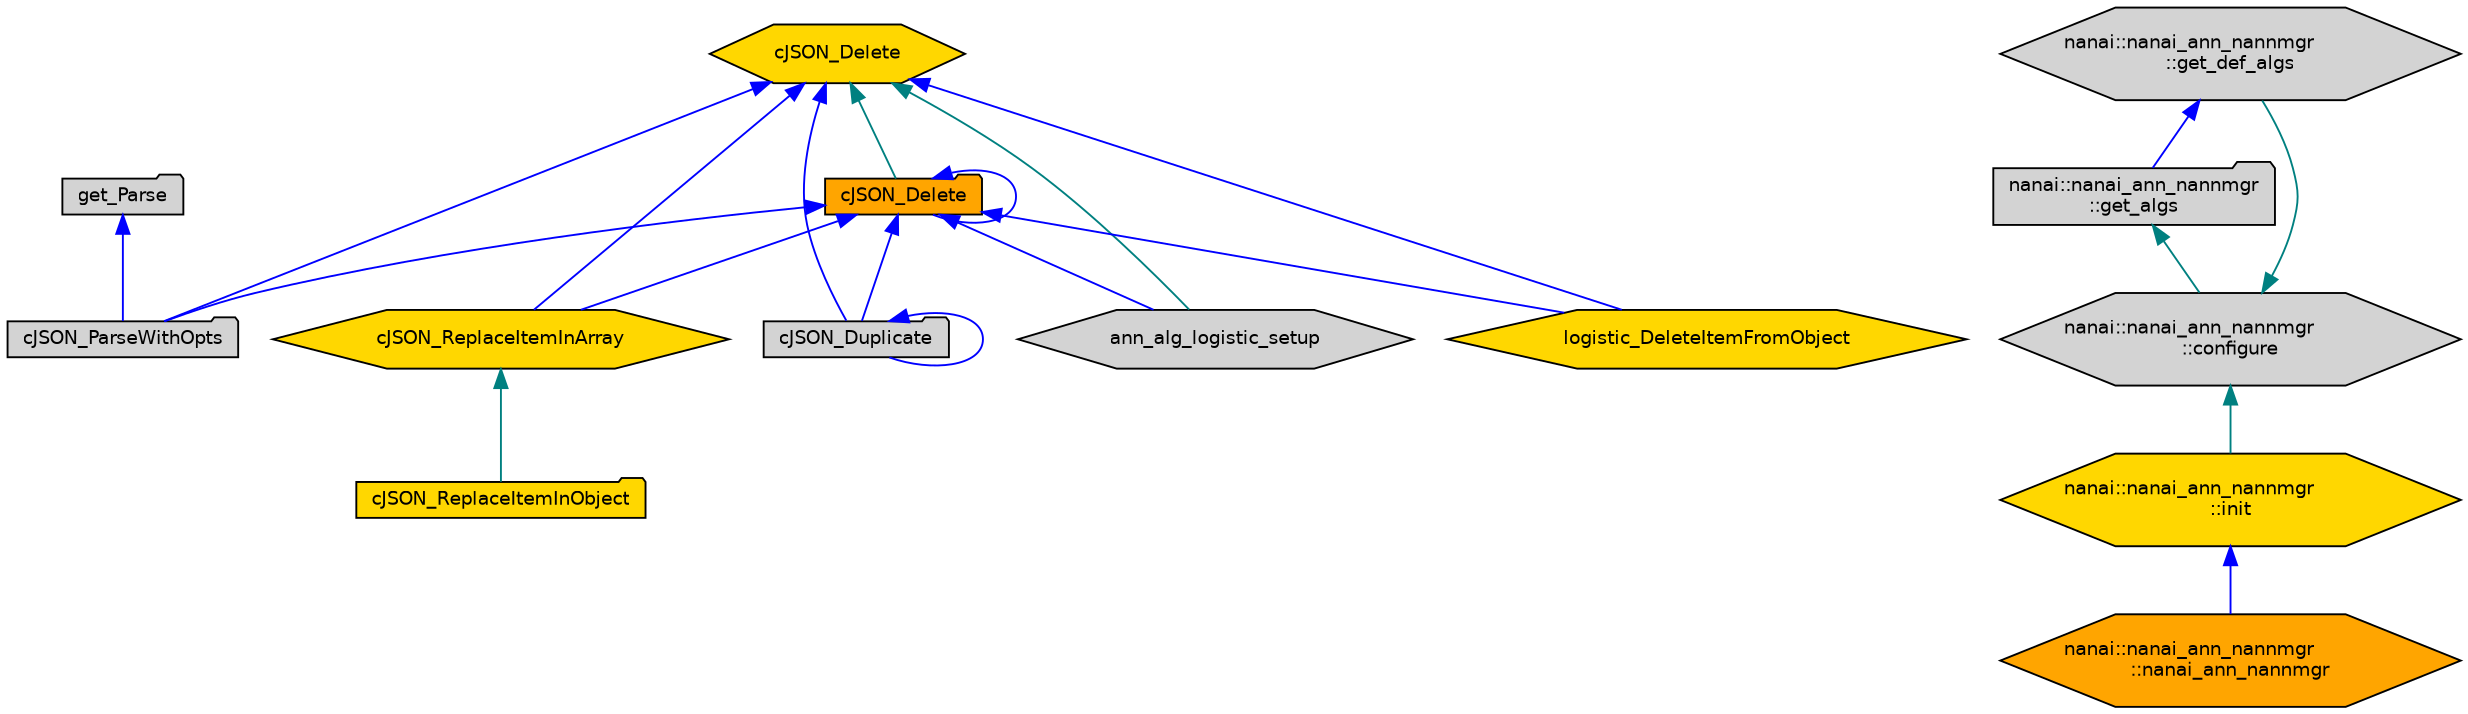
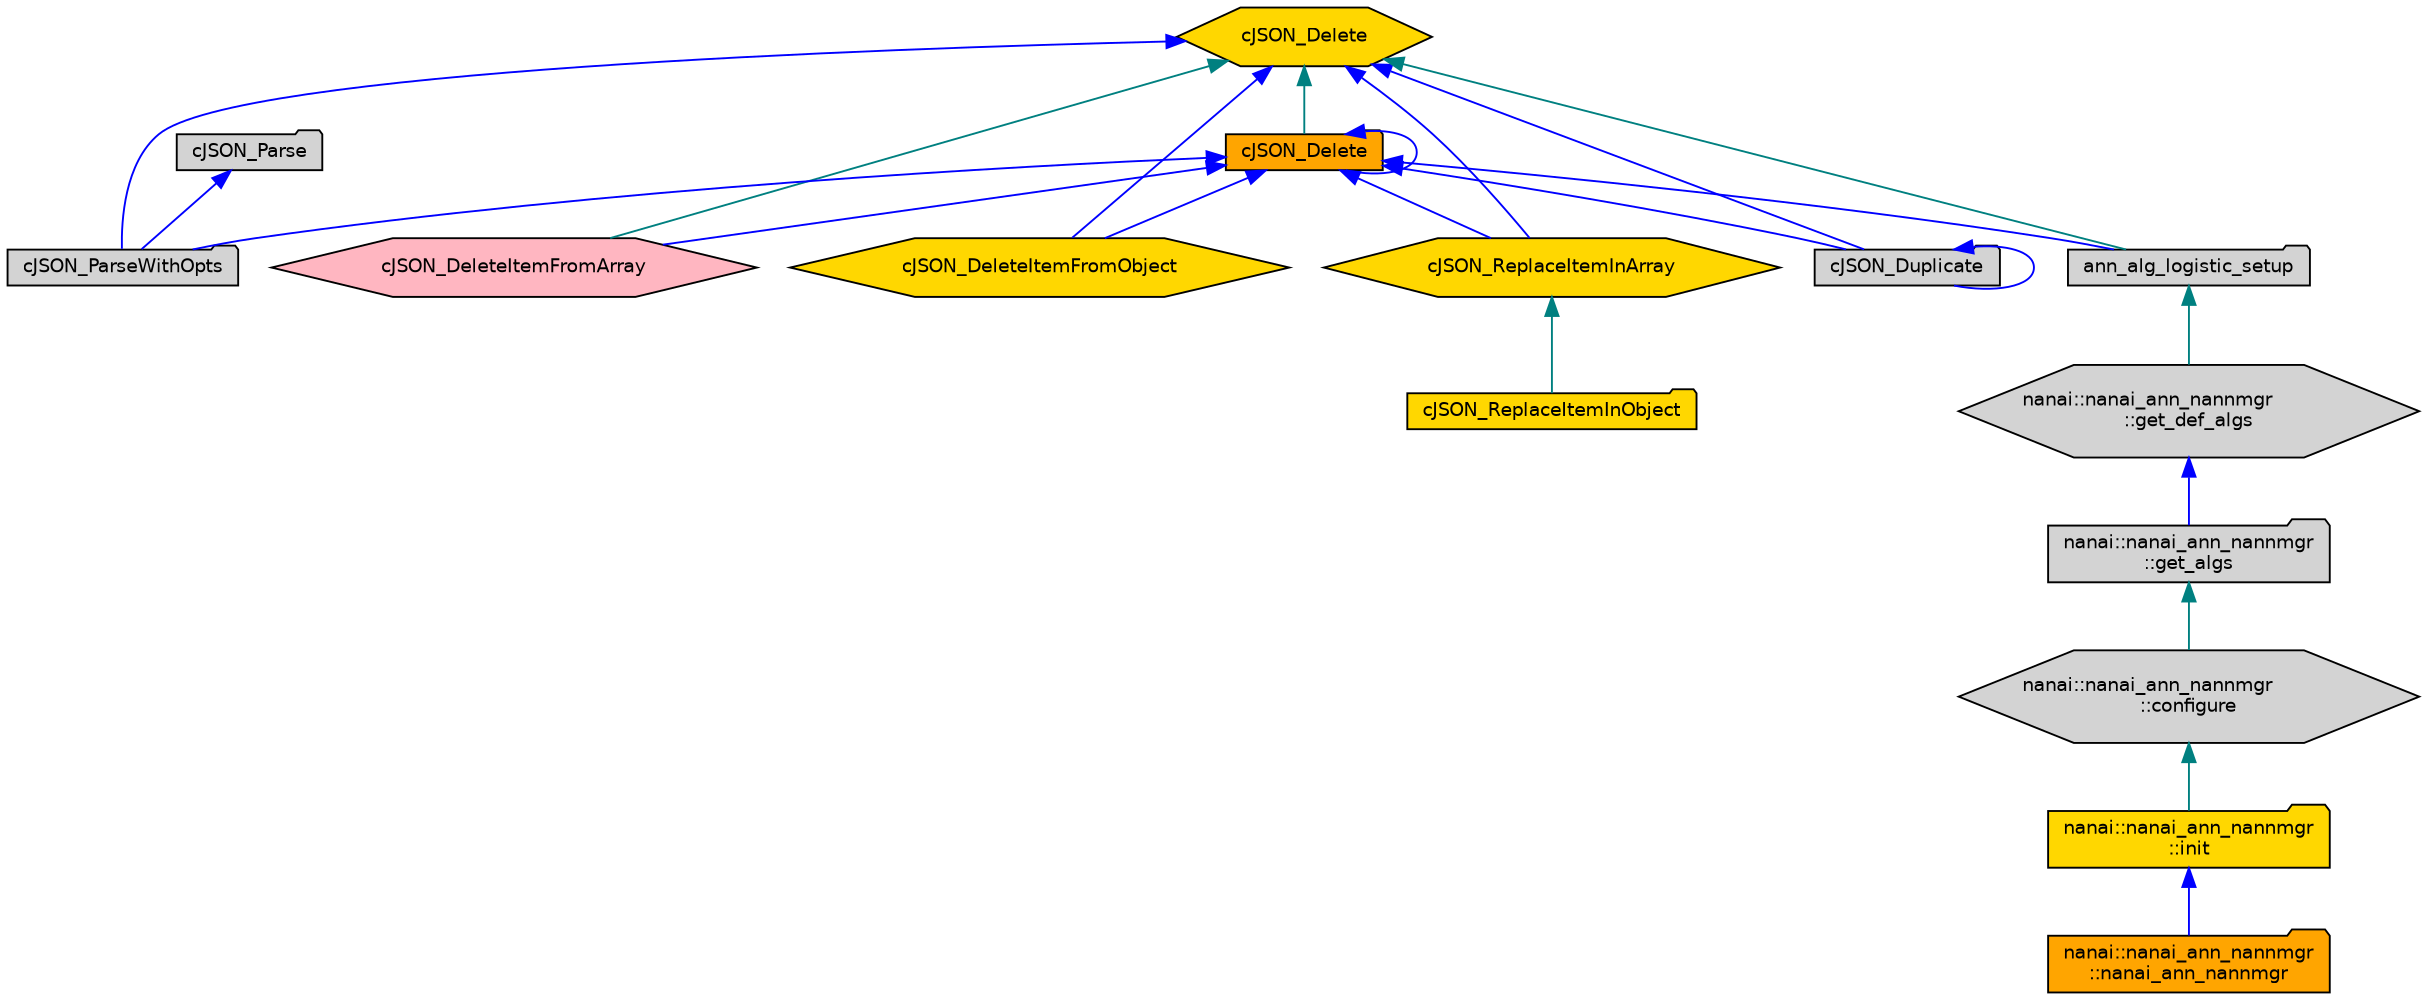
(2297, 187) -> (2189, 335)
(123, 197) -> (250, 152)
none -> (514, 268)
(1215, 339) -> (2189, 268)
(1707, 339) -> (1040, 268)
(2231, 500) -> (2189, 839)
(2231, 661) -> (2189, 964)
